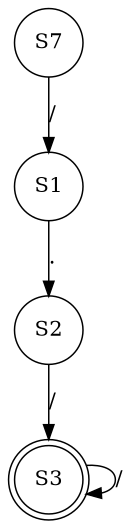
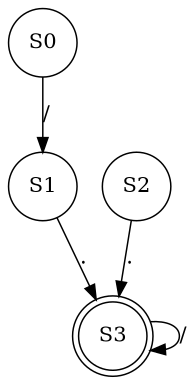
(49, 43) -> (43, 43)
(49, 251) -> (73, 252)
(52, 402) -> (130, 258)
